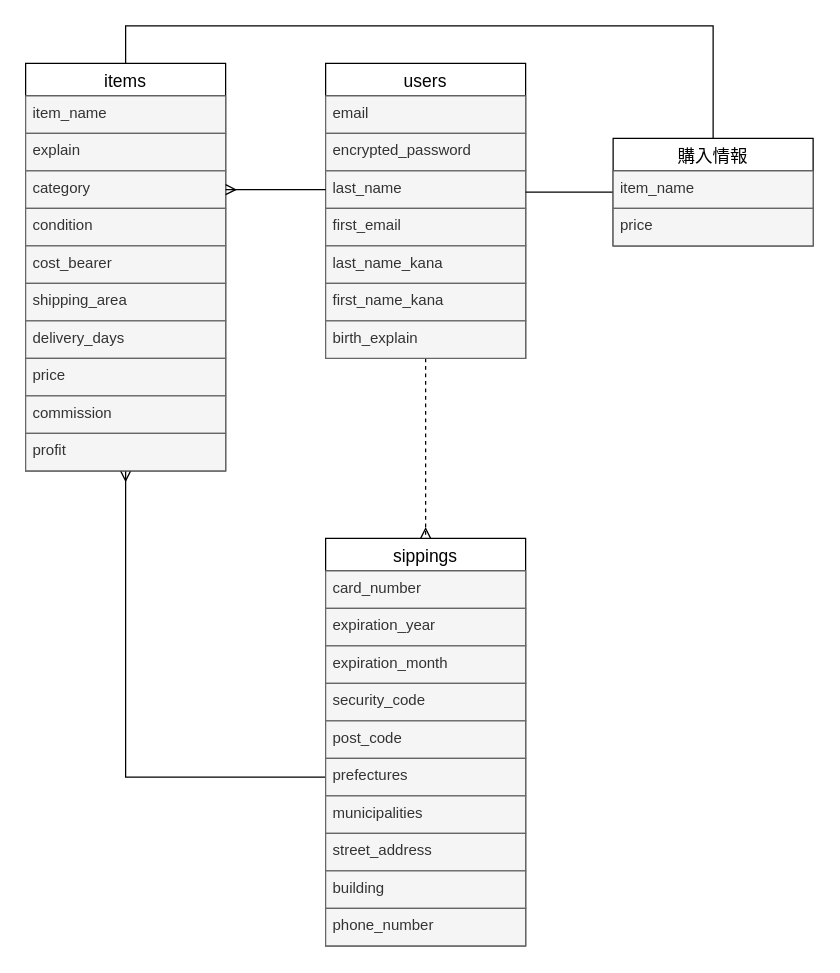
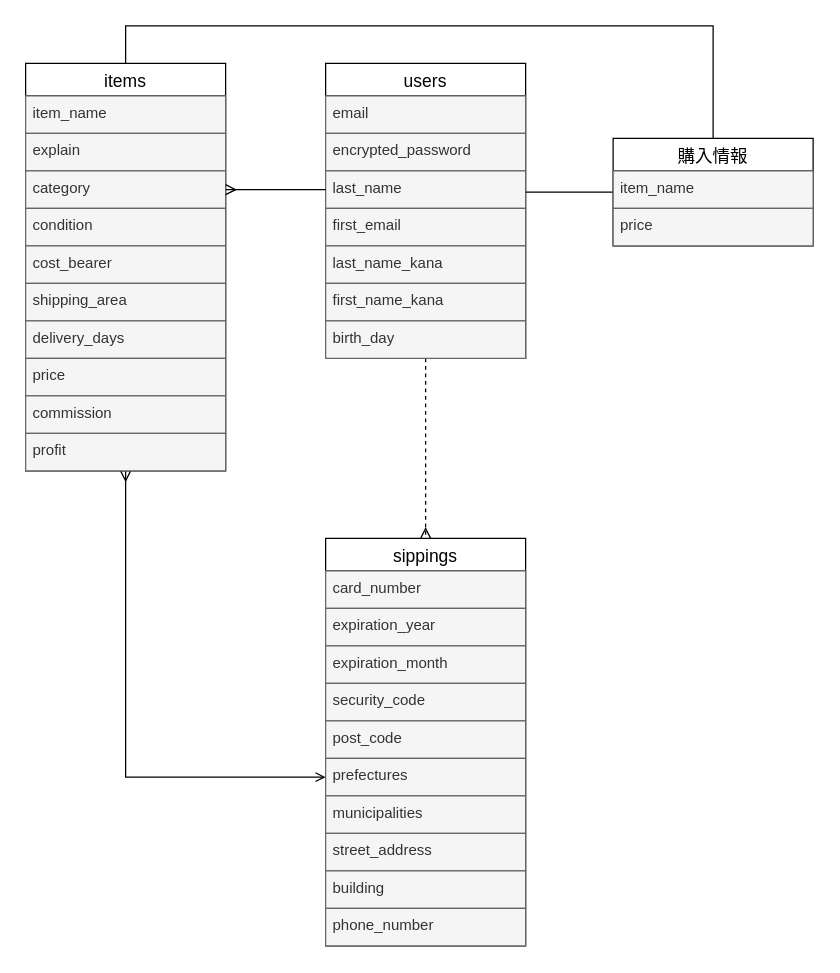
(381, 338) -> (368, 338)
(319, 777) -> (319, 777)
